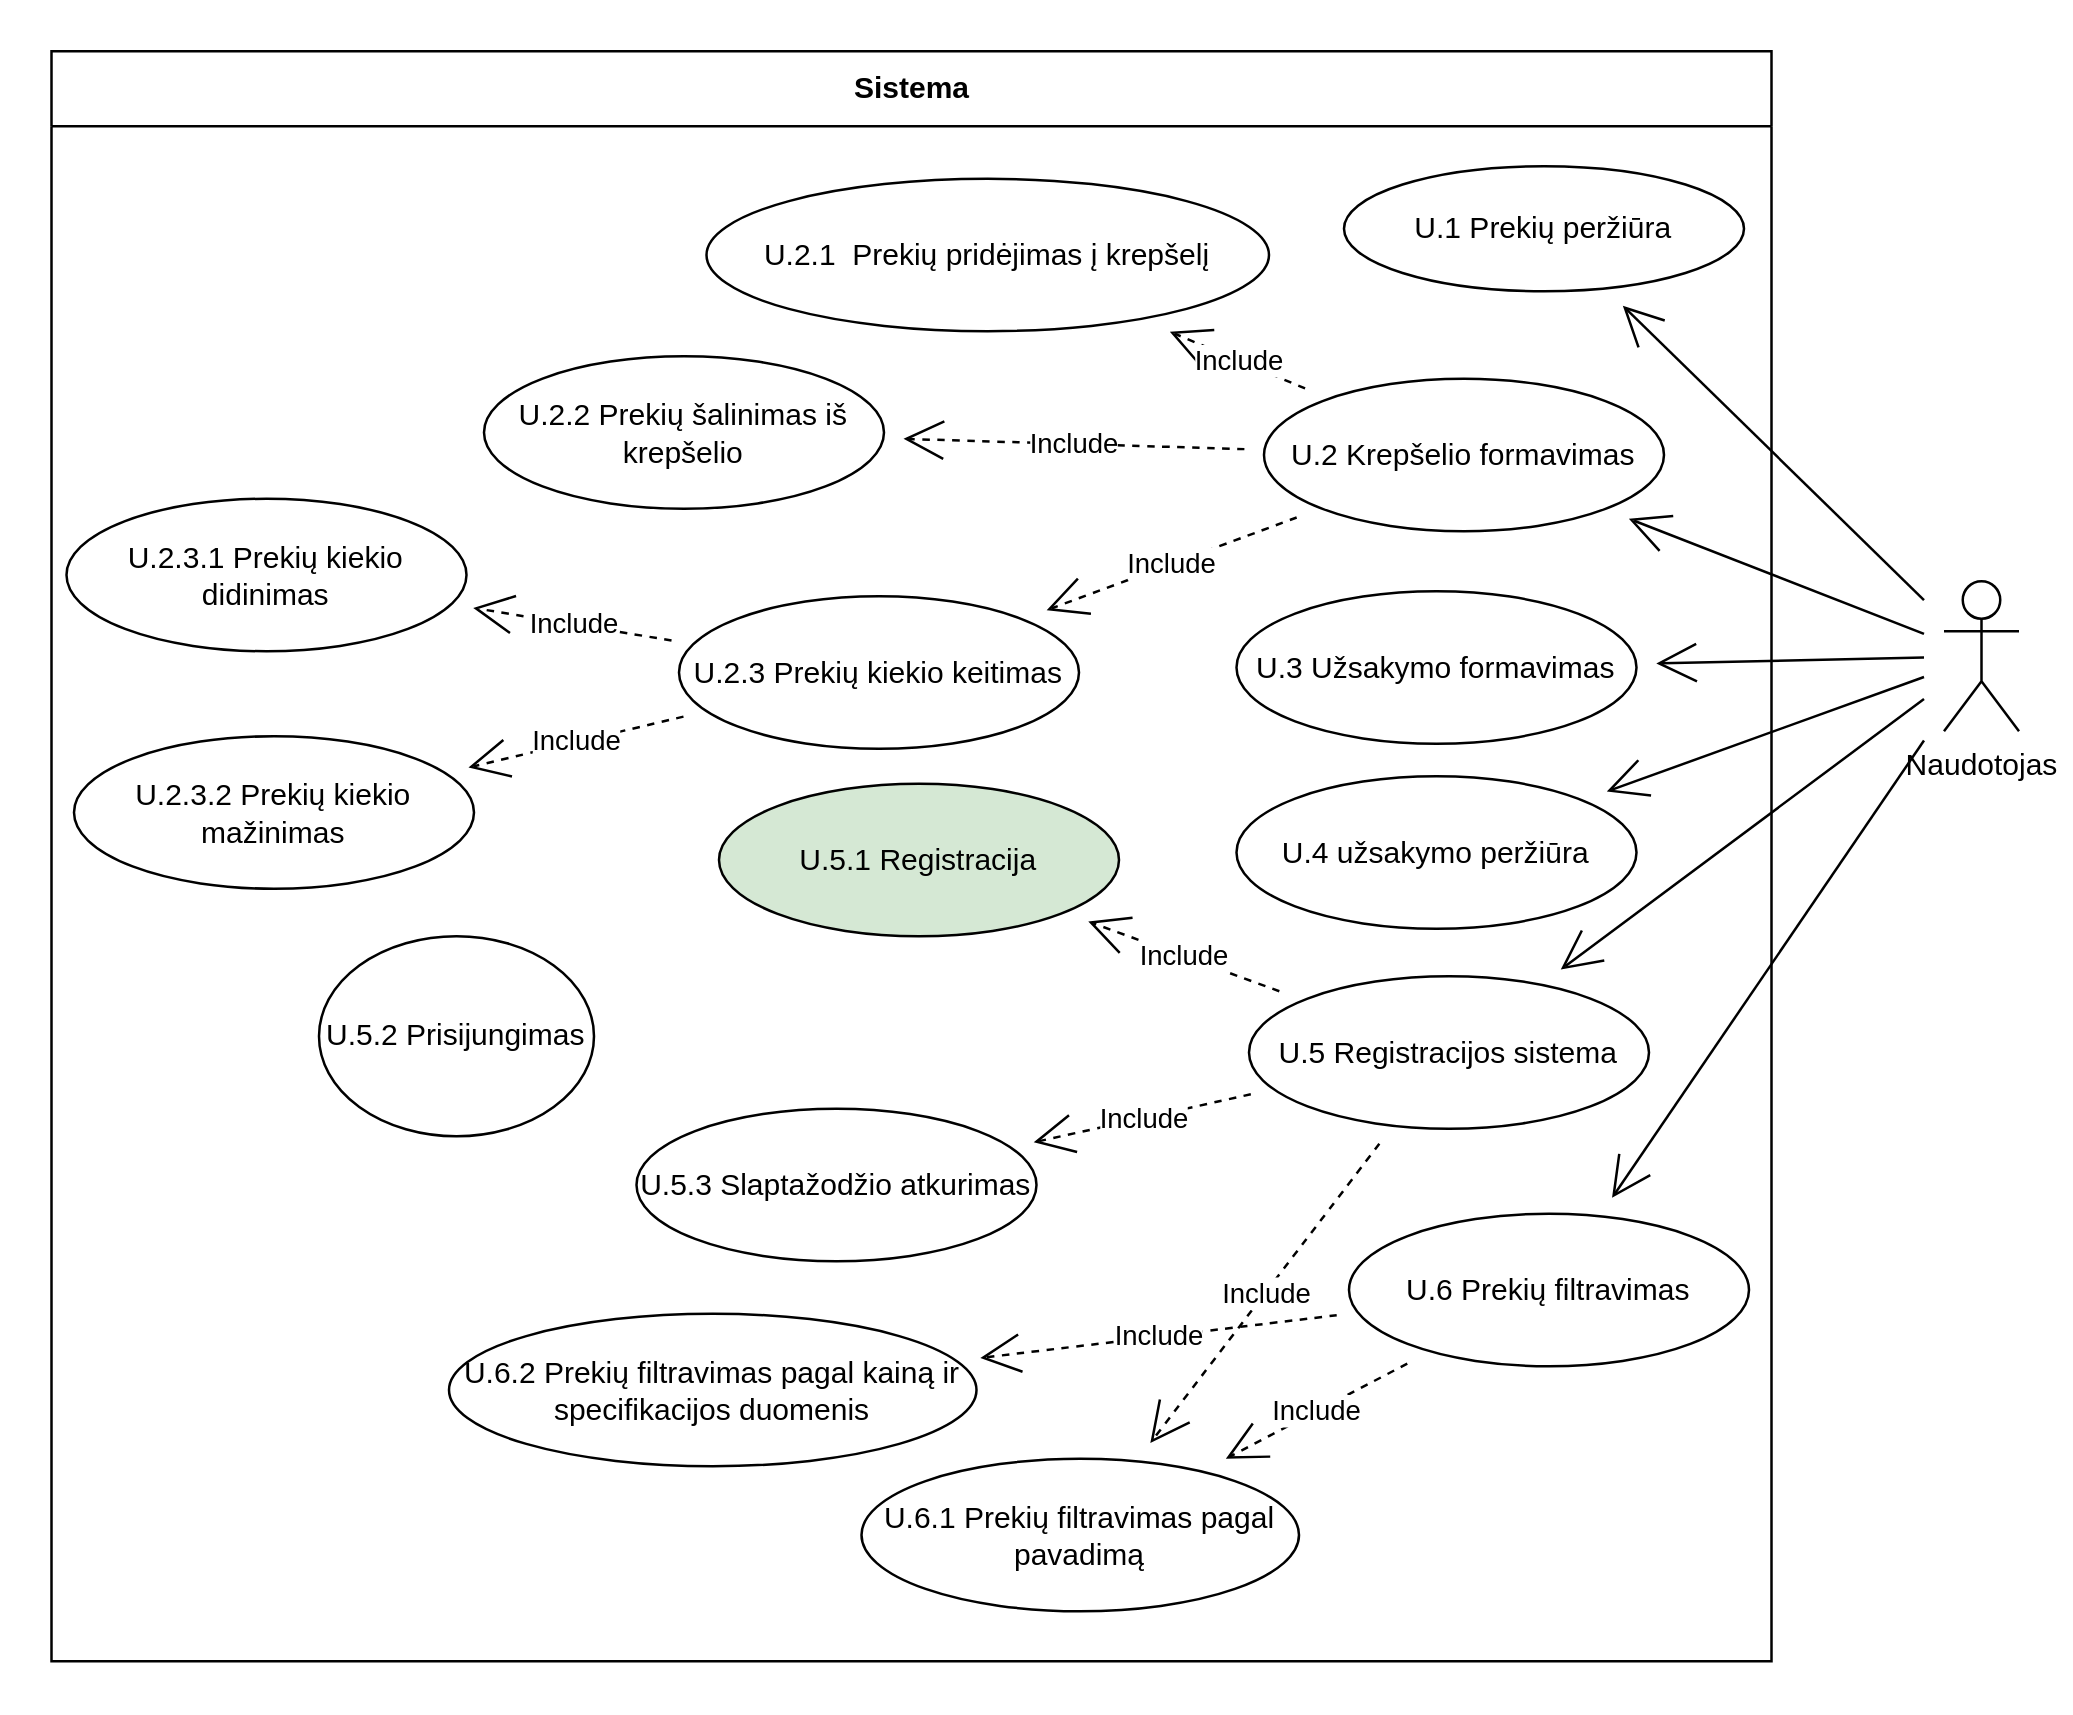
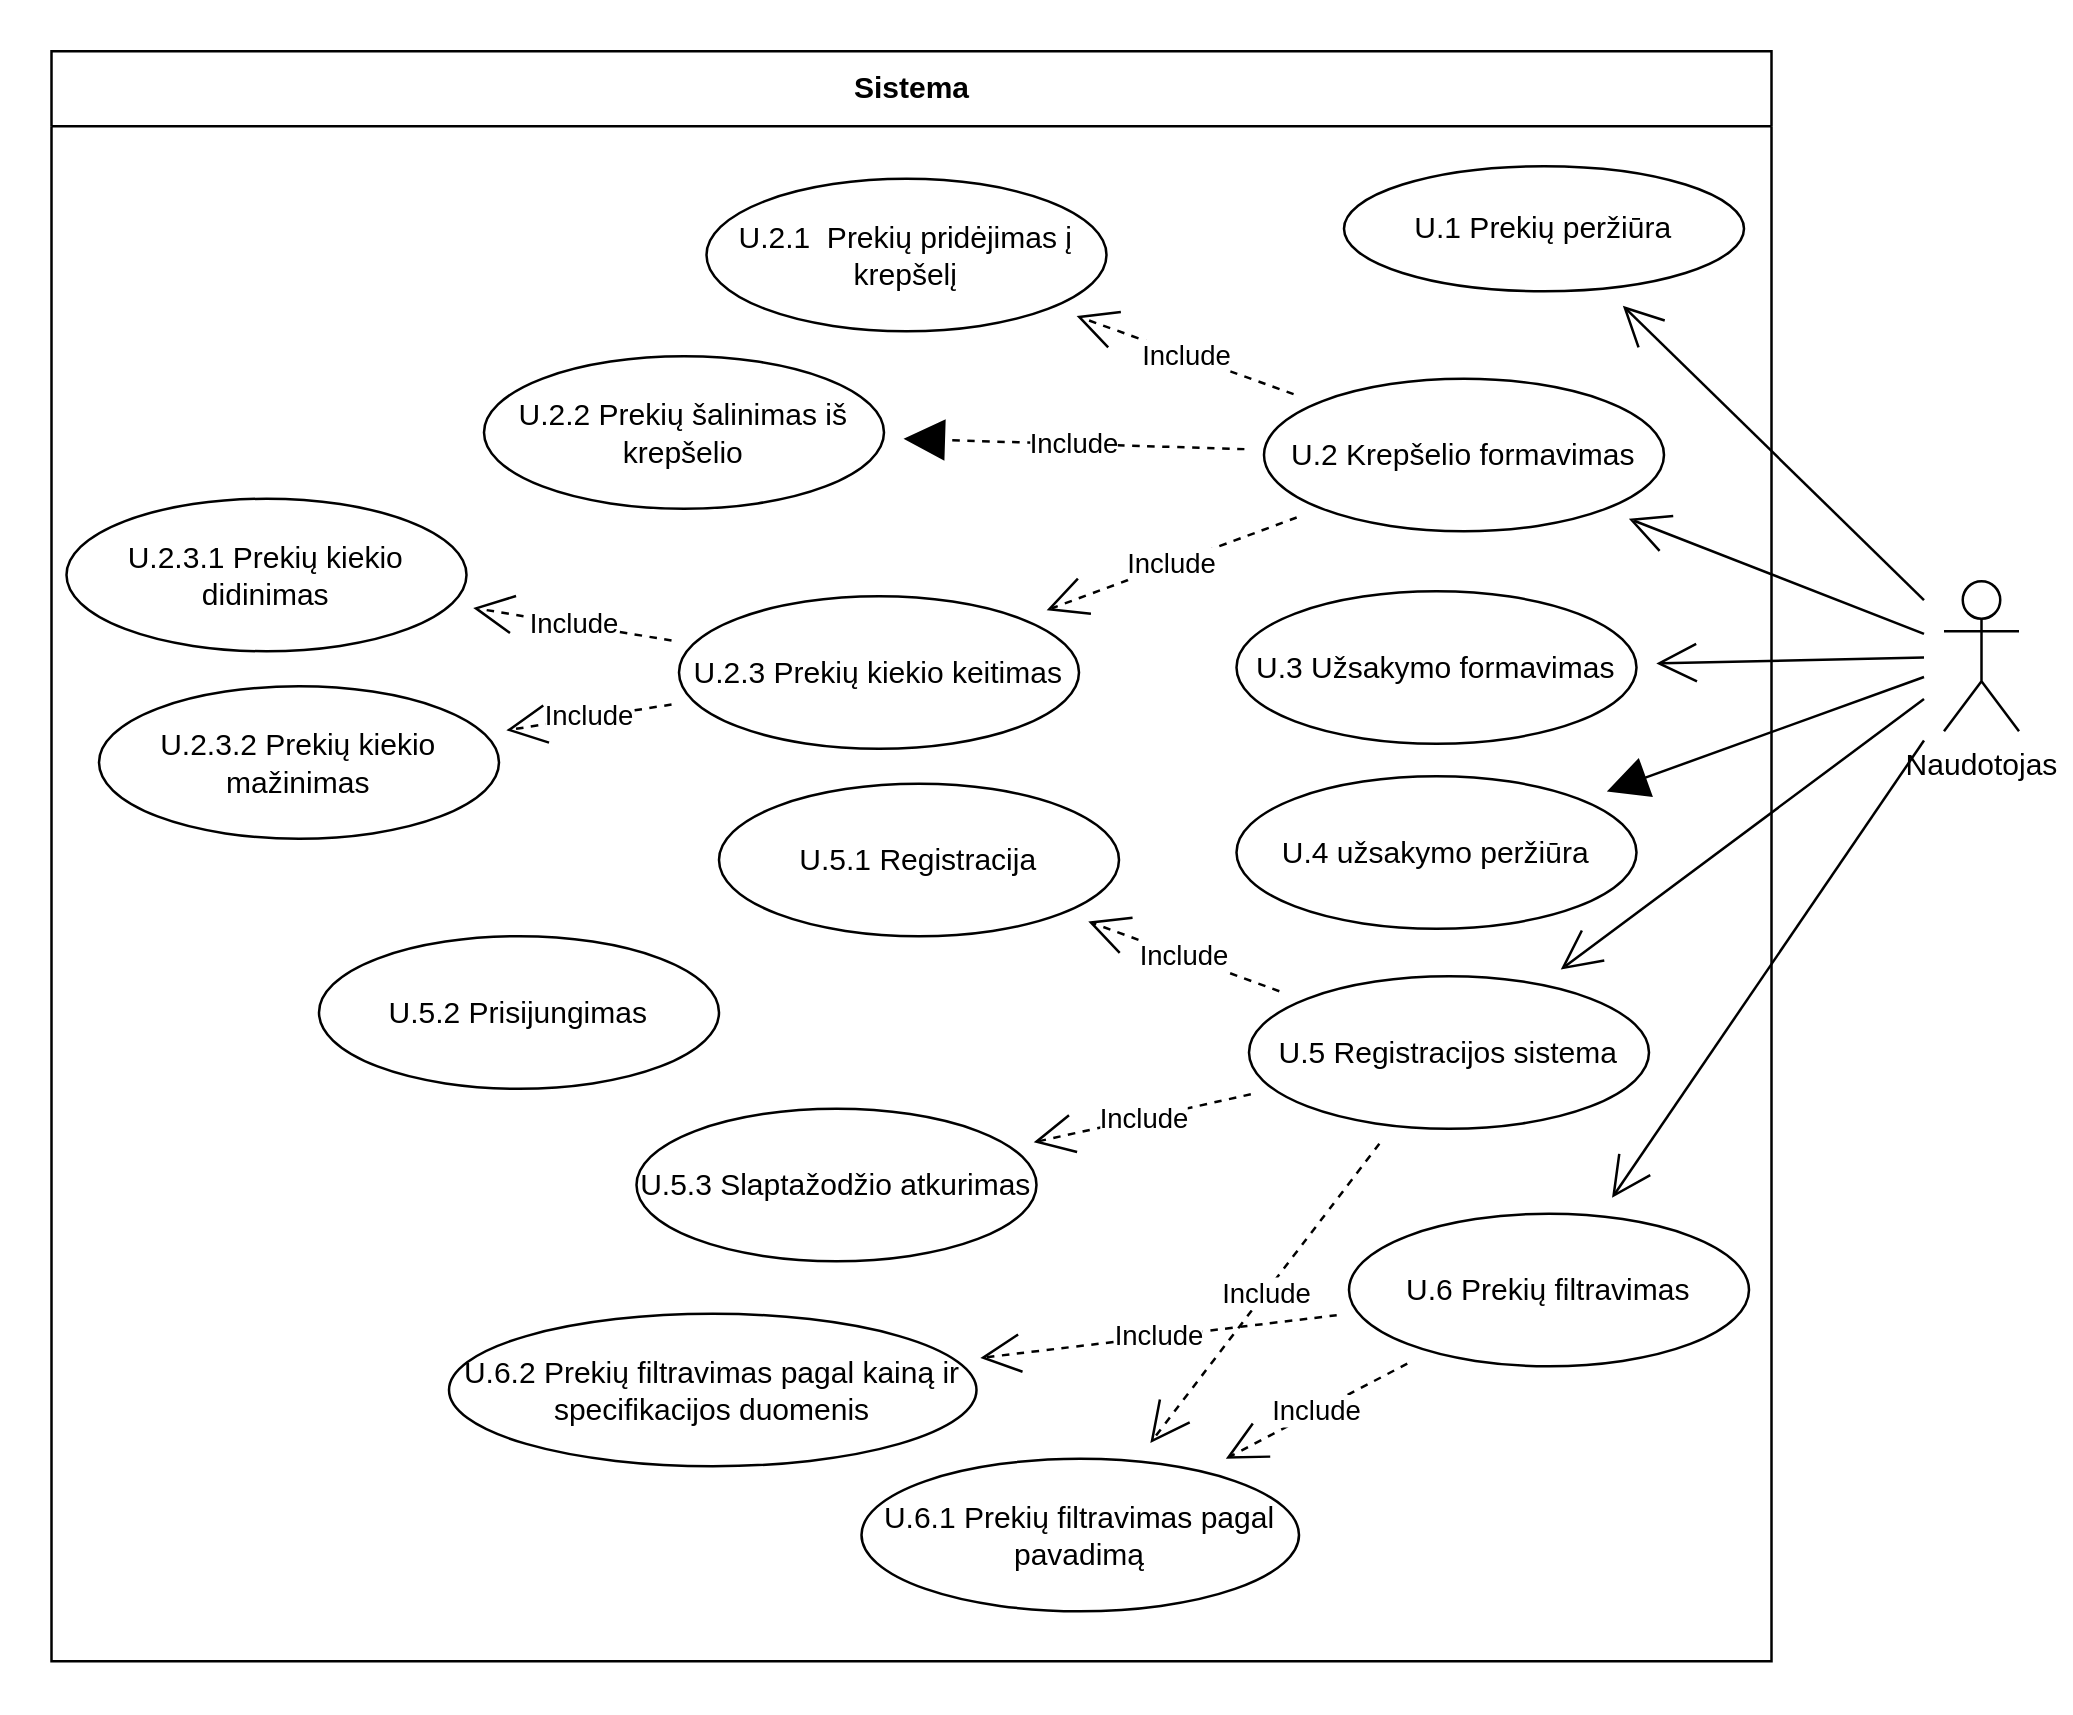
(988, 255) -> (906, 255)
(928, 440) -> (945, 440)
(1631, 783) -> (1646, 777)
(274, 813) -> (299, 763)
(919, 860) -> (919, 860)
(456, 1036) -> (519, 1013)
